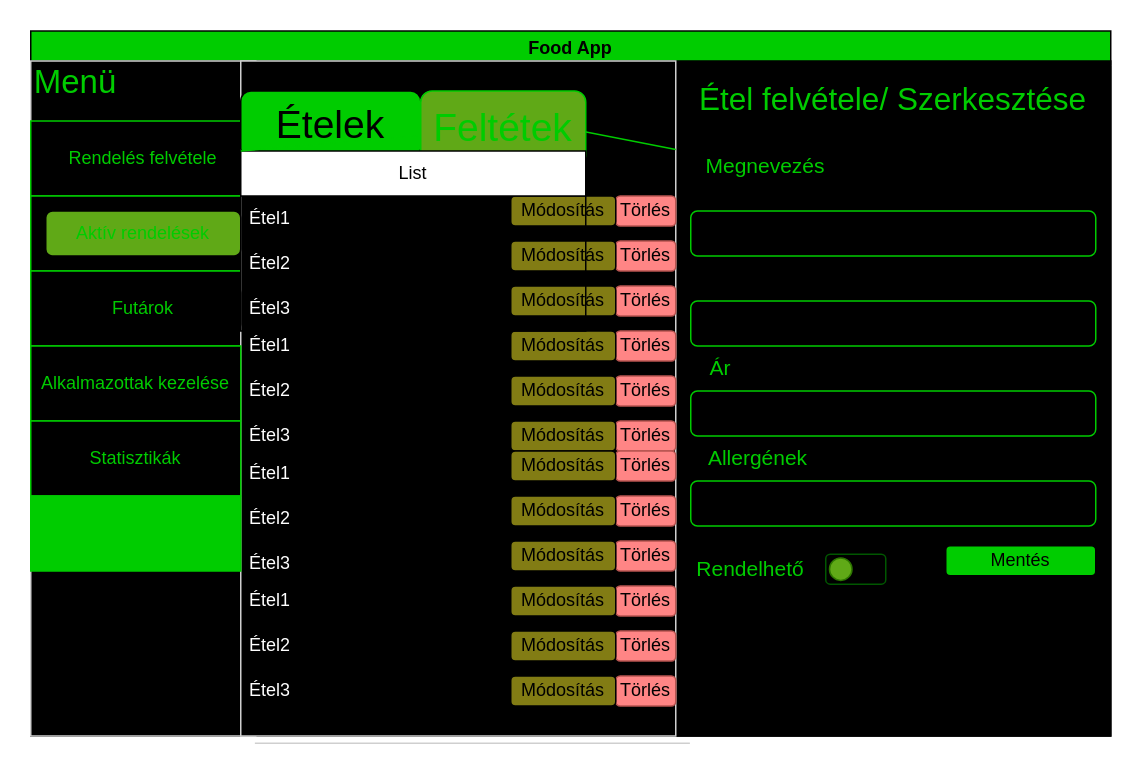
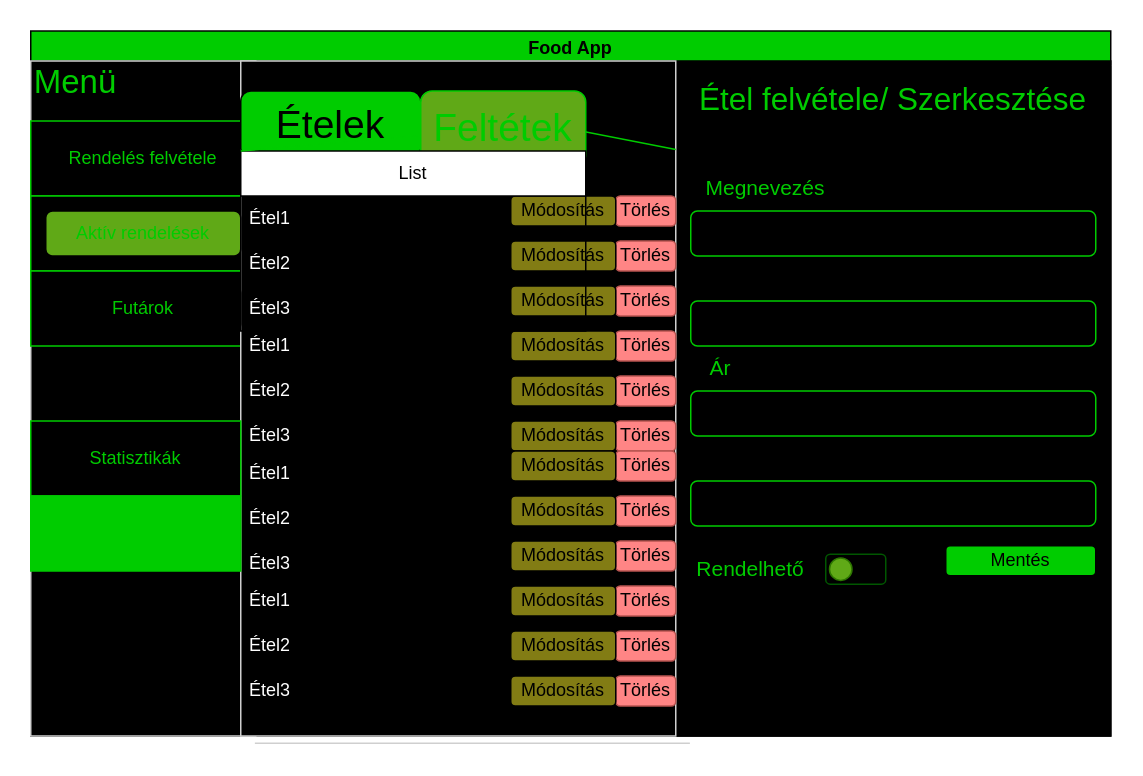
(766, 166) -> (766, 188)
(136, 383) -> none
(758, 458) -> none
